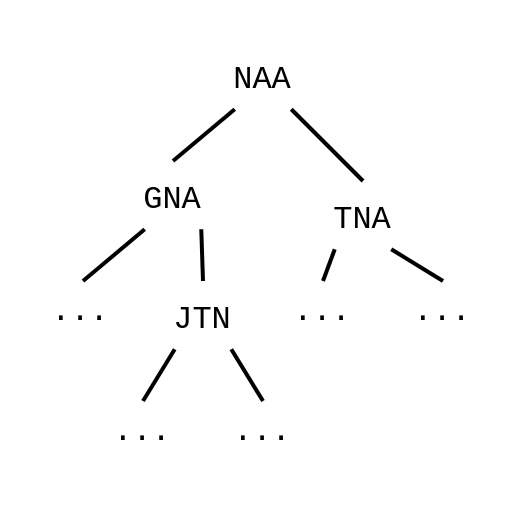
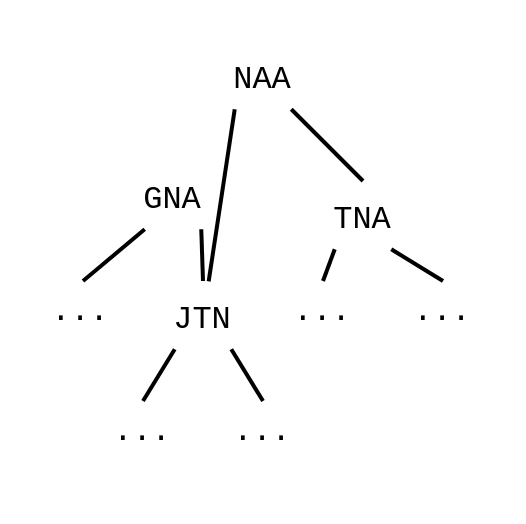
(204, 135) -> (222, 195)
